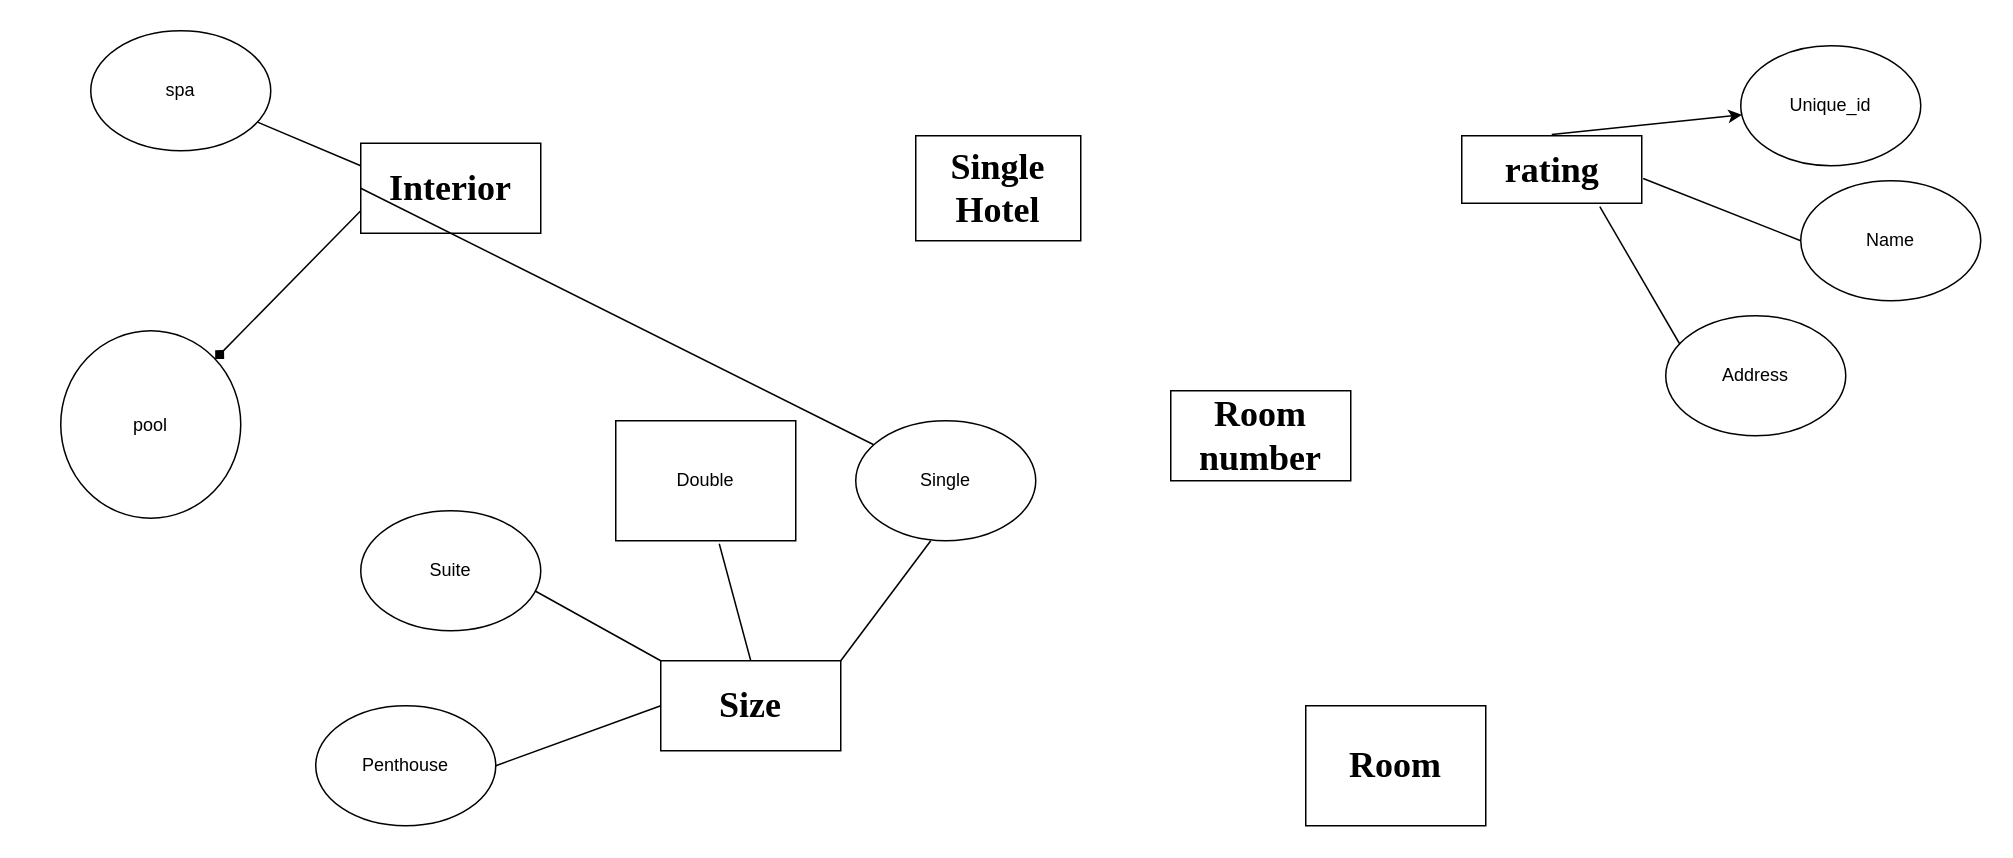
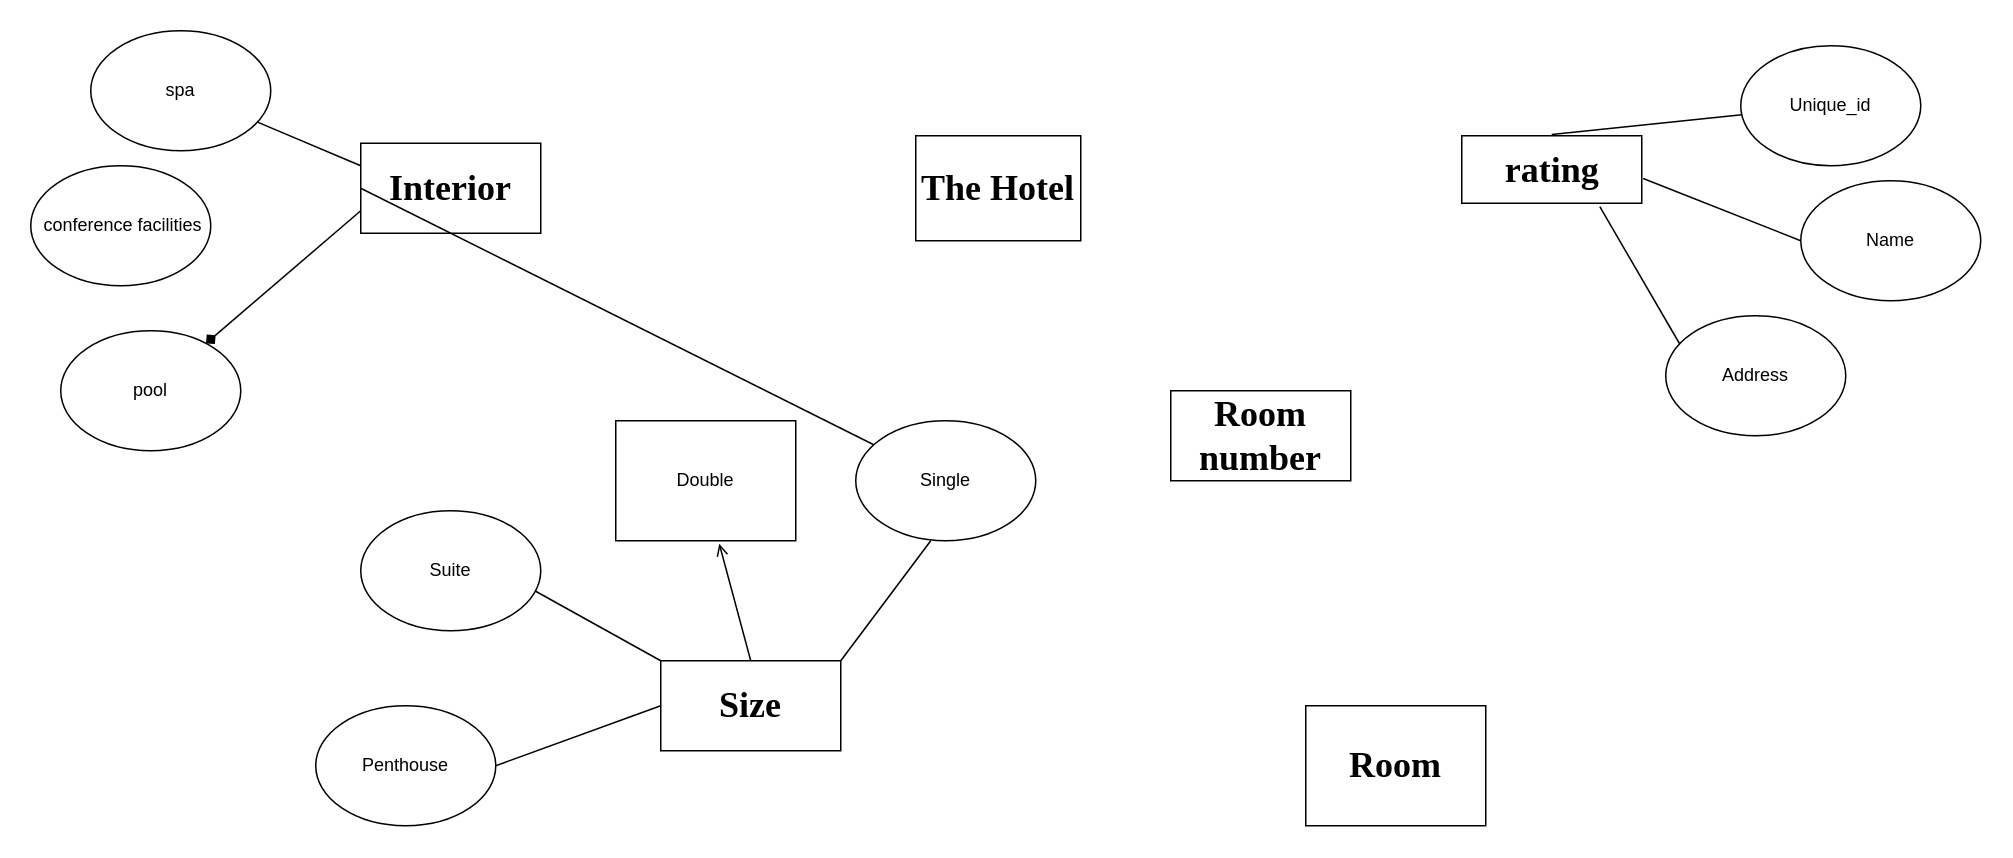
(1730, 116) -> (1734, 116)
(998, 188) -> (998, 188)
none -> (121, 226)
(151, 425) -> (151, 391)
(721, 549) -> (721, 550)
